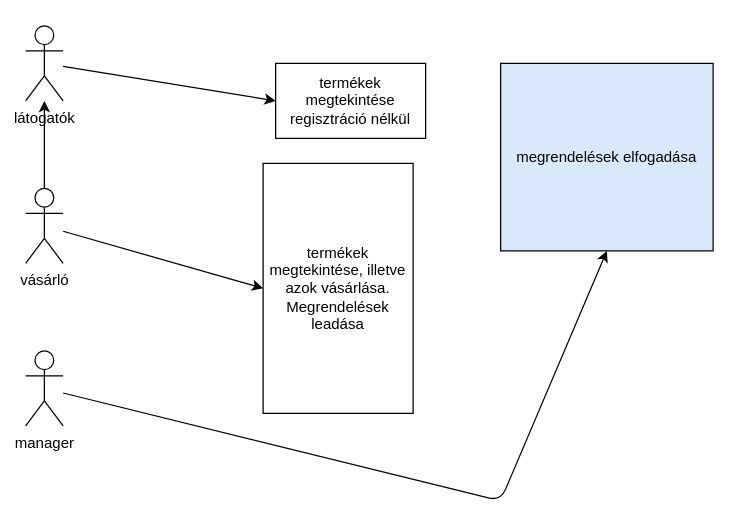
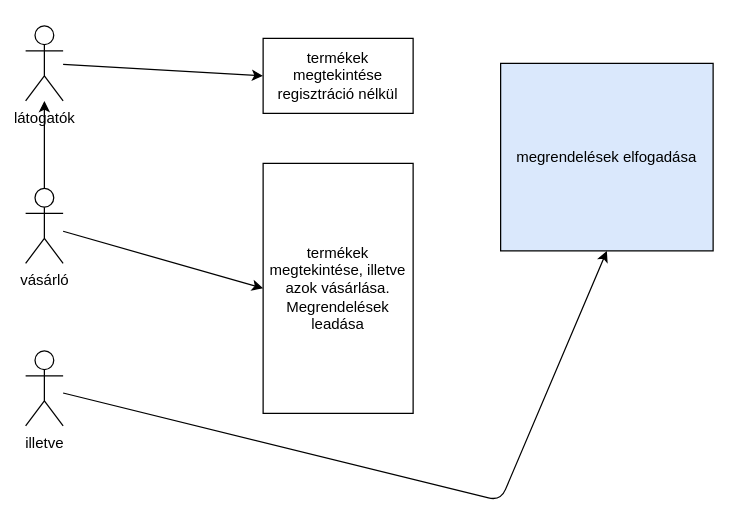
(351, 101) -> (338, 76)
(45, 443) -> (45, 443)
